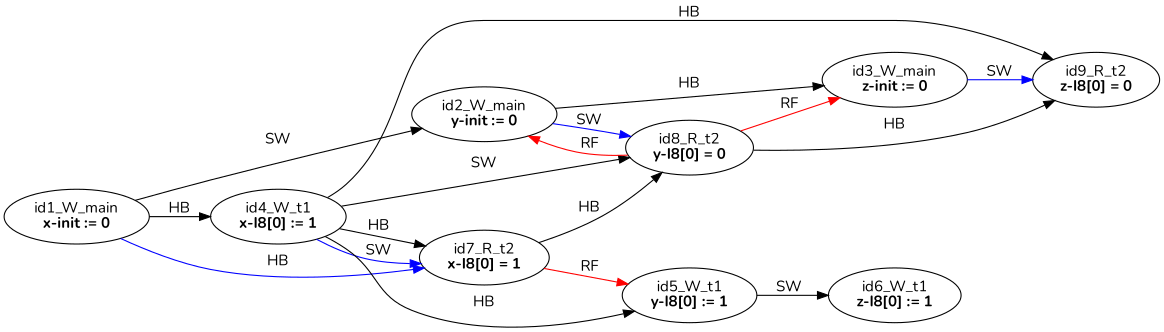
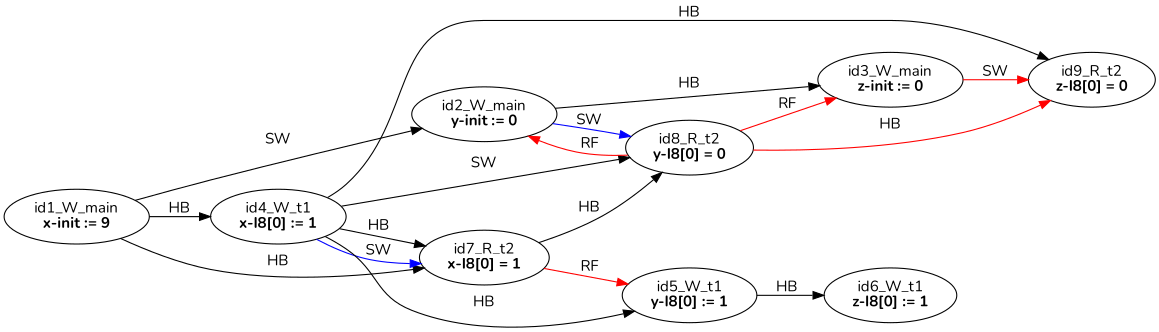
(995, 80) -> (990, 80)
(902, 143) -> (900, 143)
(77, 223) -> (77, 223)
(264, 276) -> (264, 276)
(789, 287) -> (787, 287)
